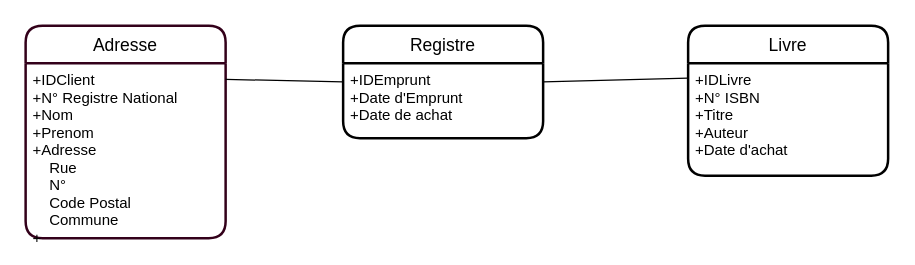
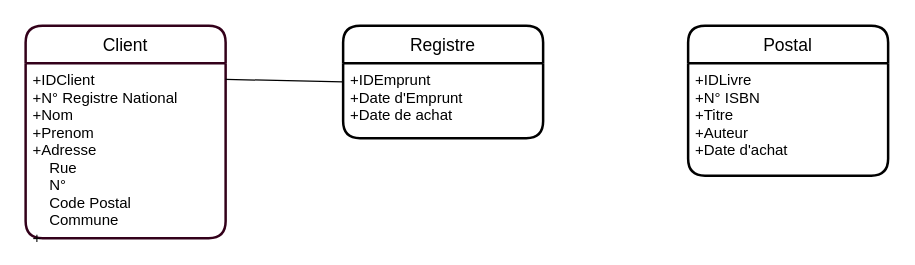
(125, 45) -> (125, 45)
(788, 45) -> (788, 45)
(615, 80) -> none
